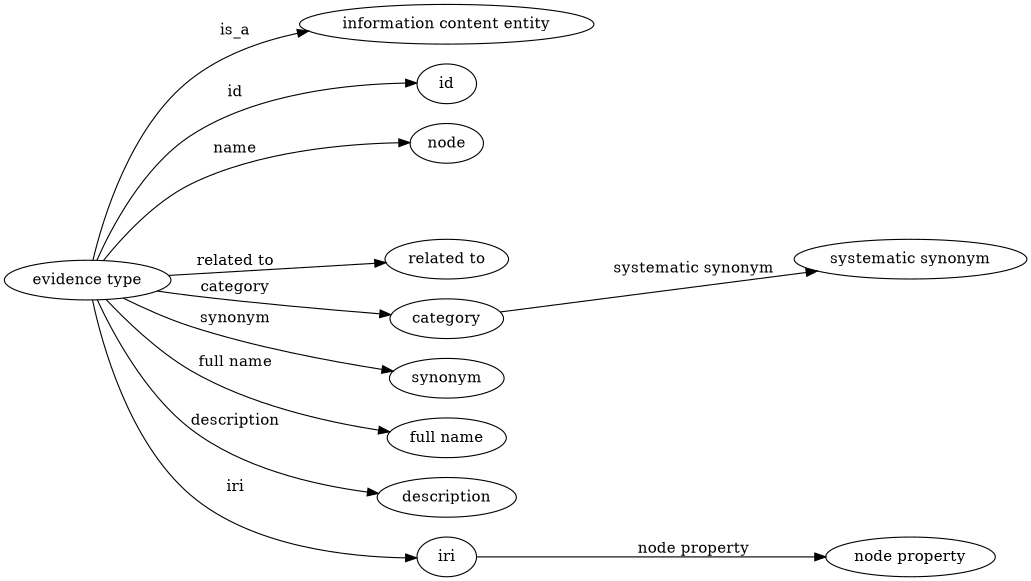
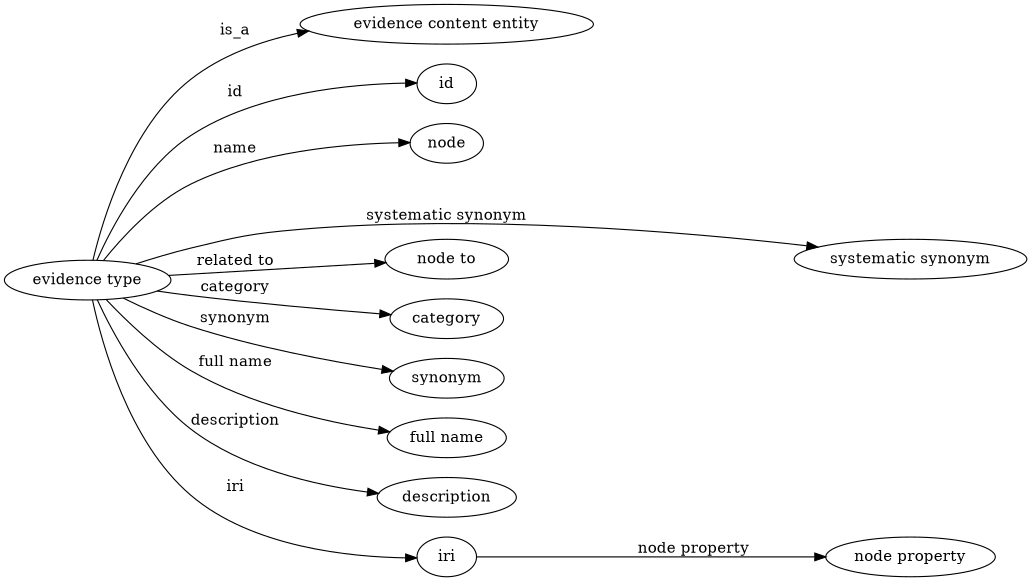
(447, 24) -> (447, 24)
(447, 259) -> (447, 259)
(653, 292) -> (470, 224)
